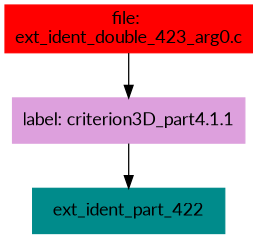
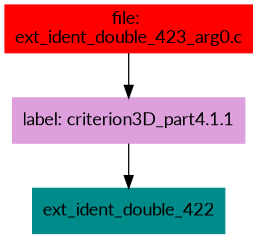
(129, 211) -> (129, 211)
